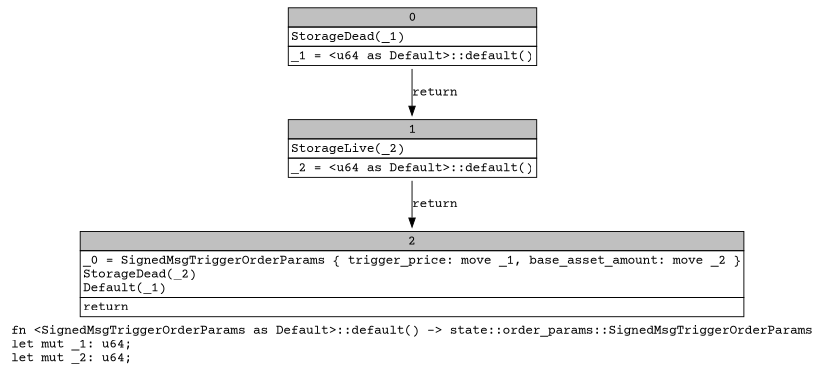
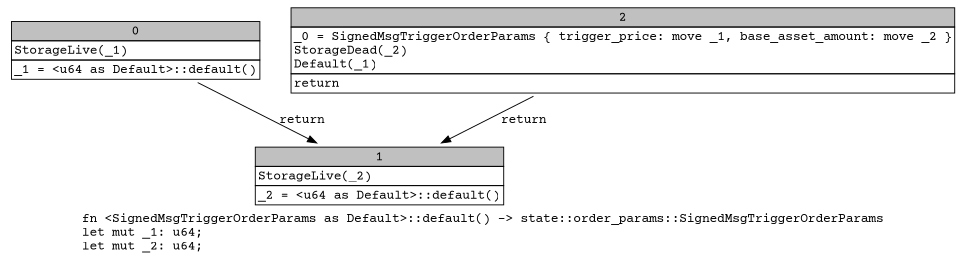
(348, 36) -> (71, 50)
(412, 199) -> (492, 118)
